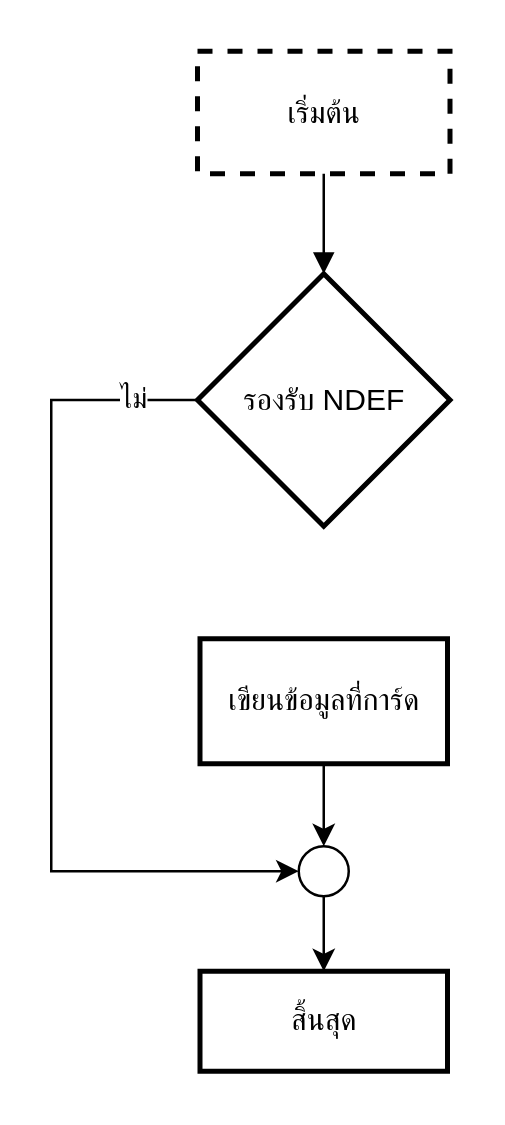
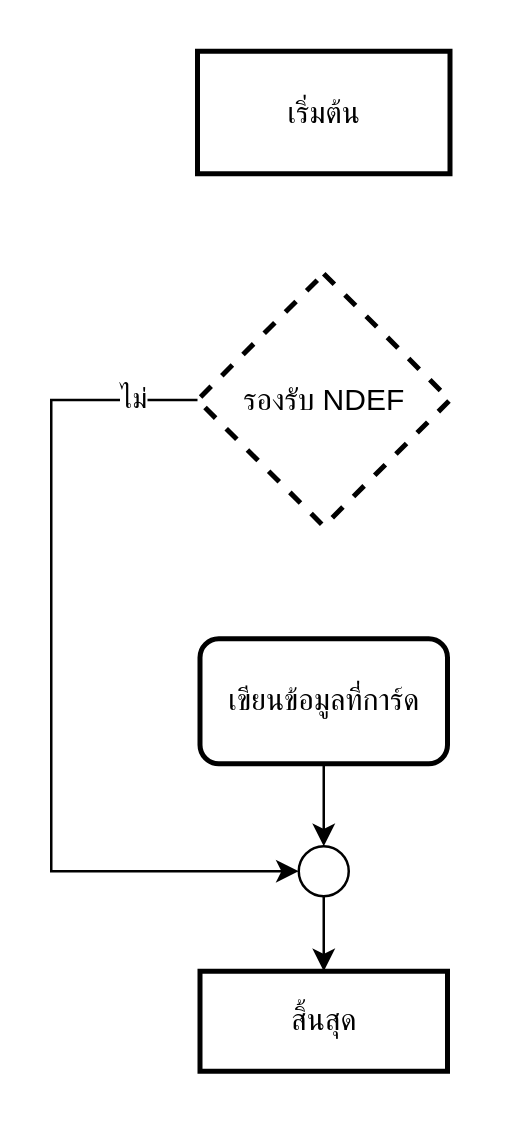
(324, 113) -> (324, 113)
(324, 214) -> none
(324, 400) -> (324, 400)
(324, 701) -> (324, 701)
